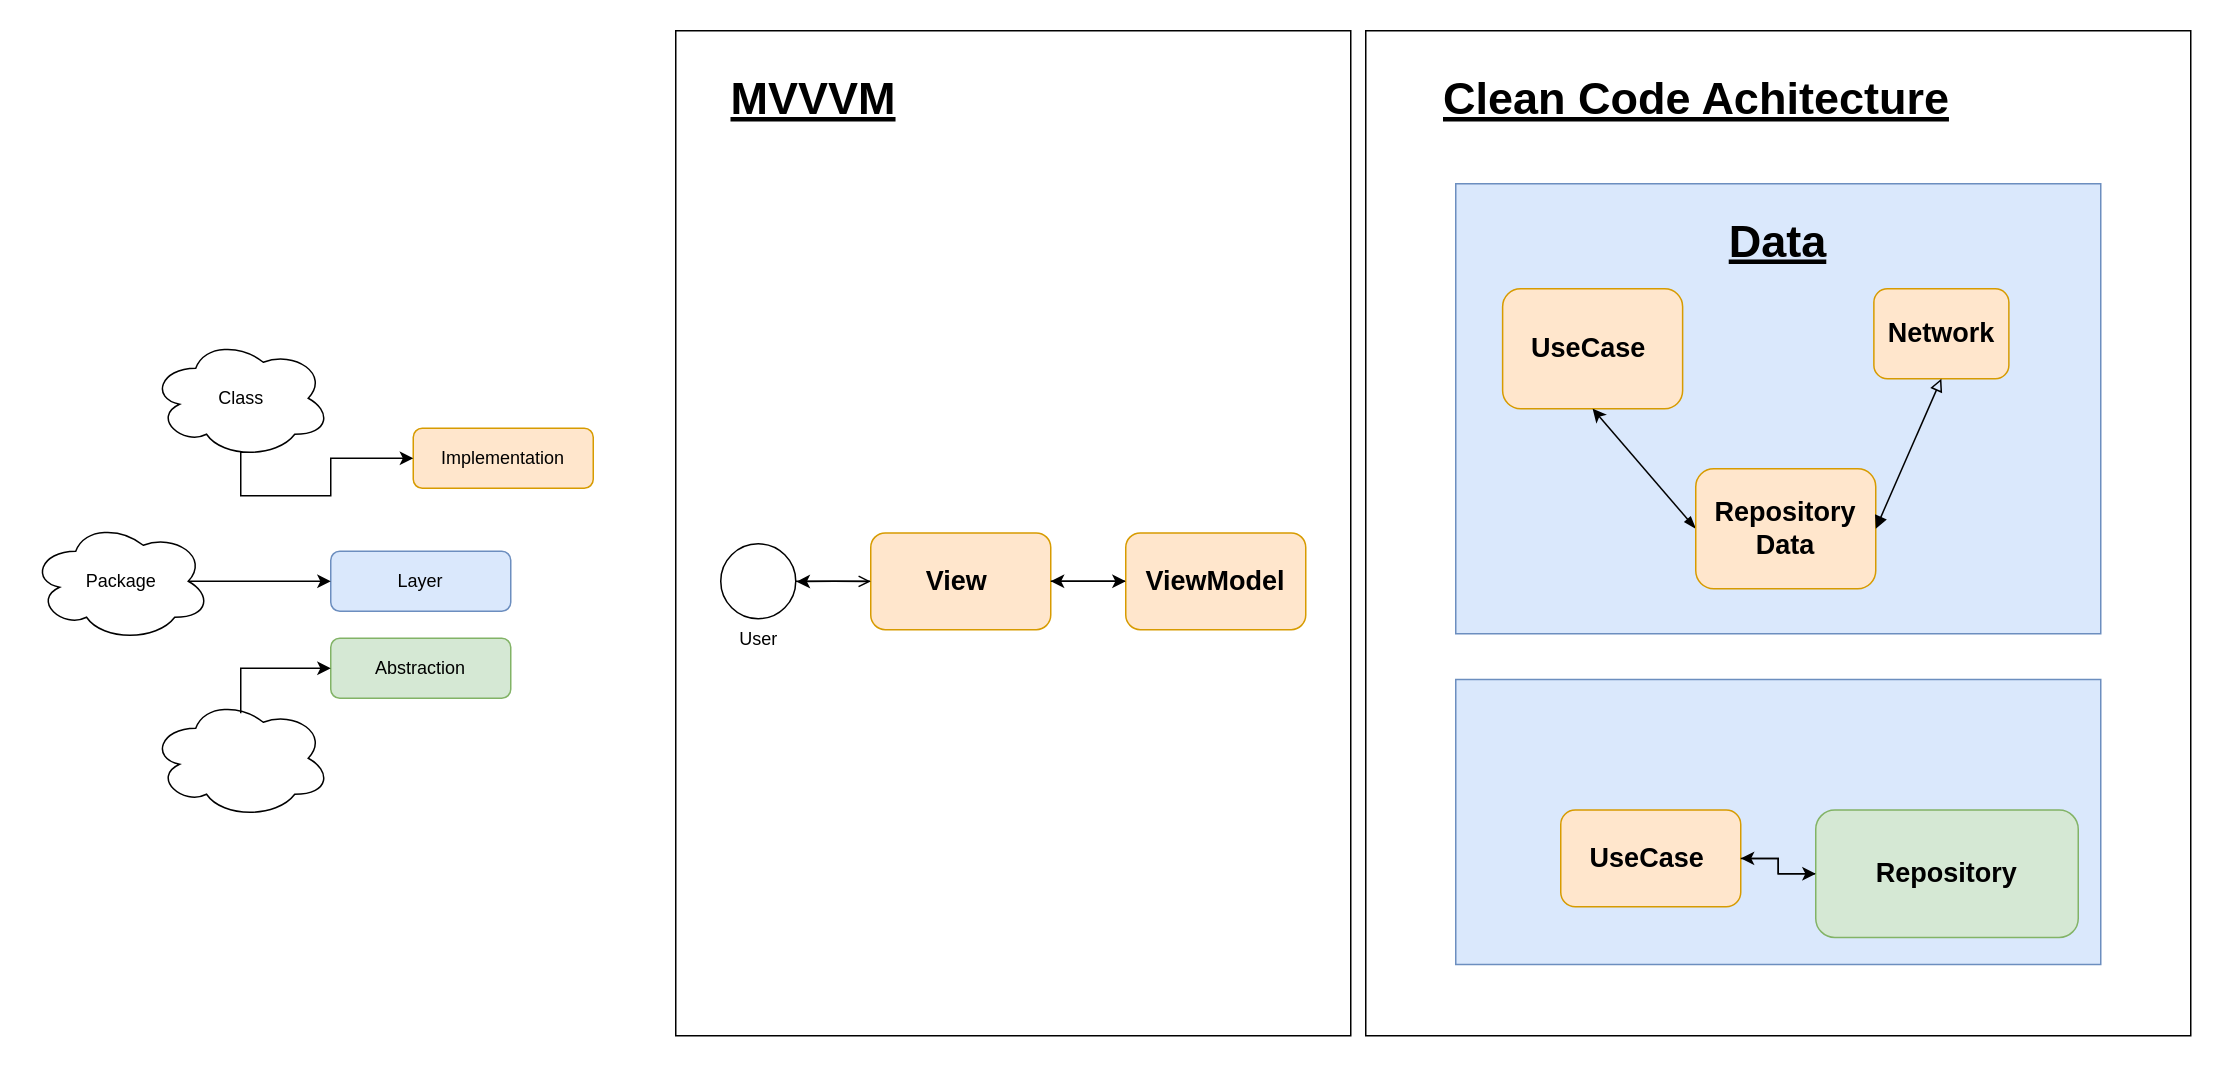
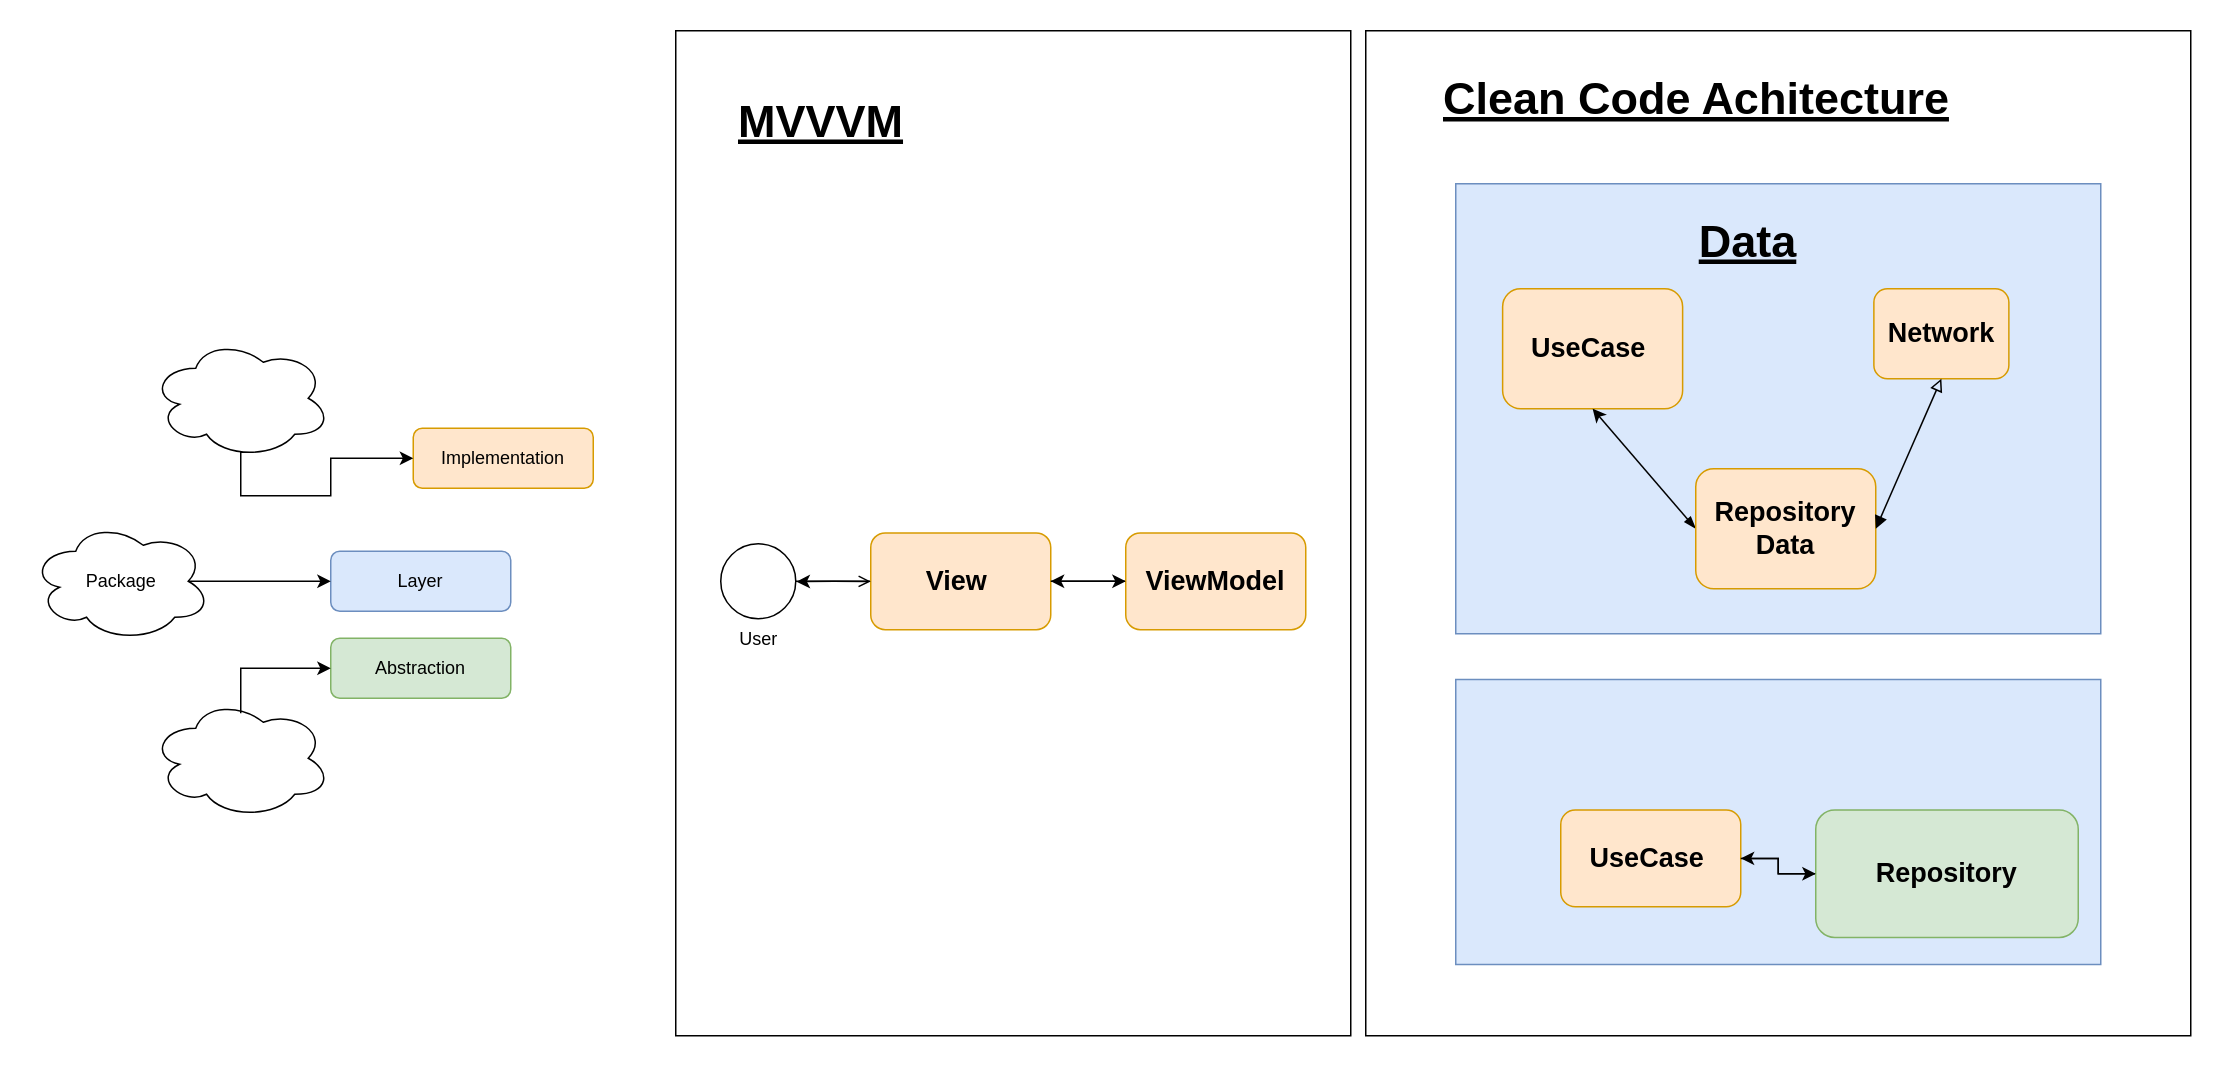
(1006, 98) -> (1013, 121)
(1778, 240) -> (1748, 240)
(241, 398) -> none
